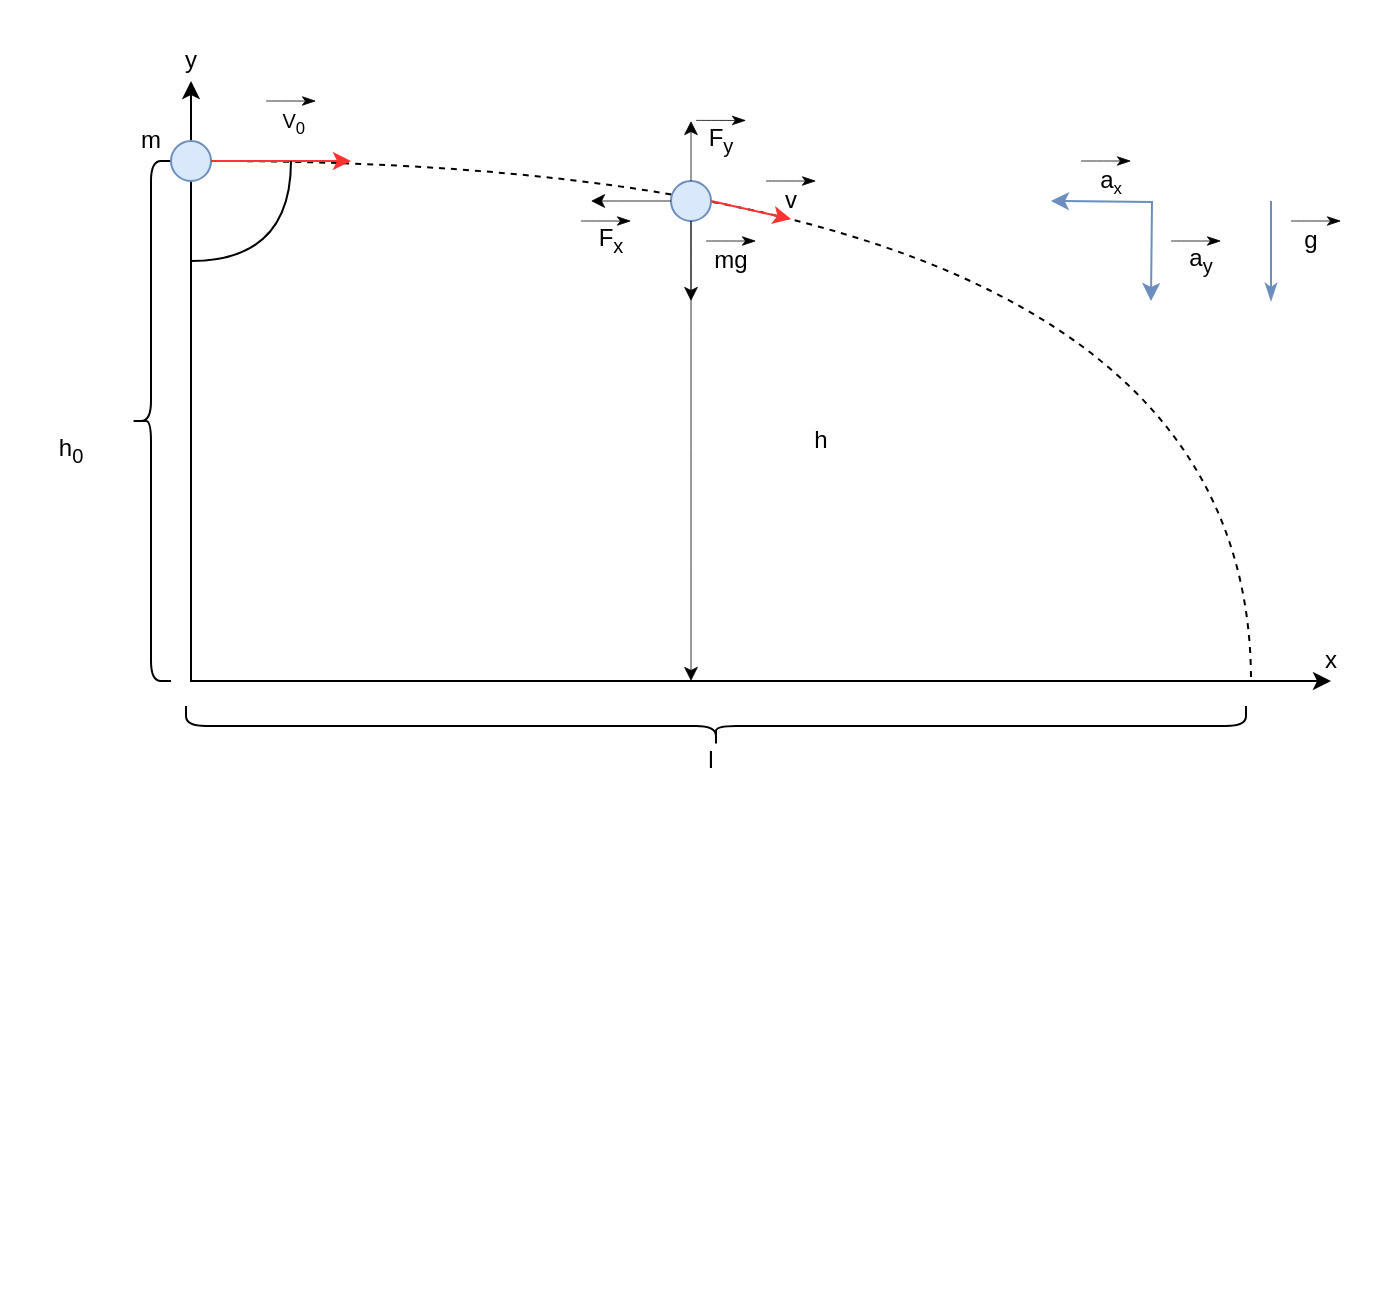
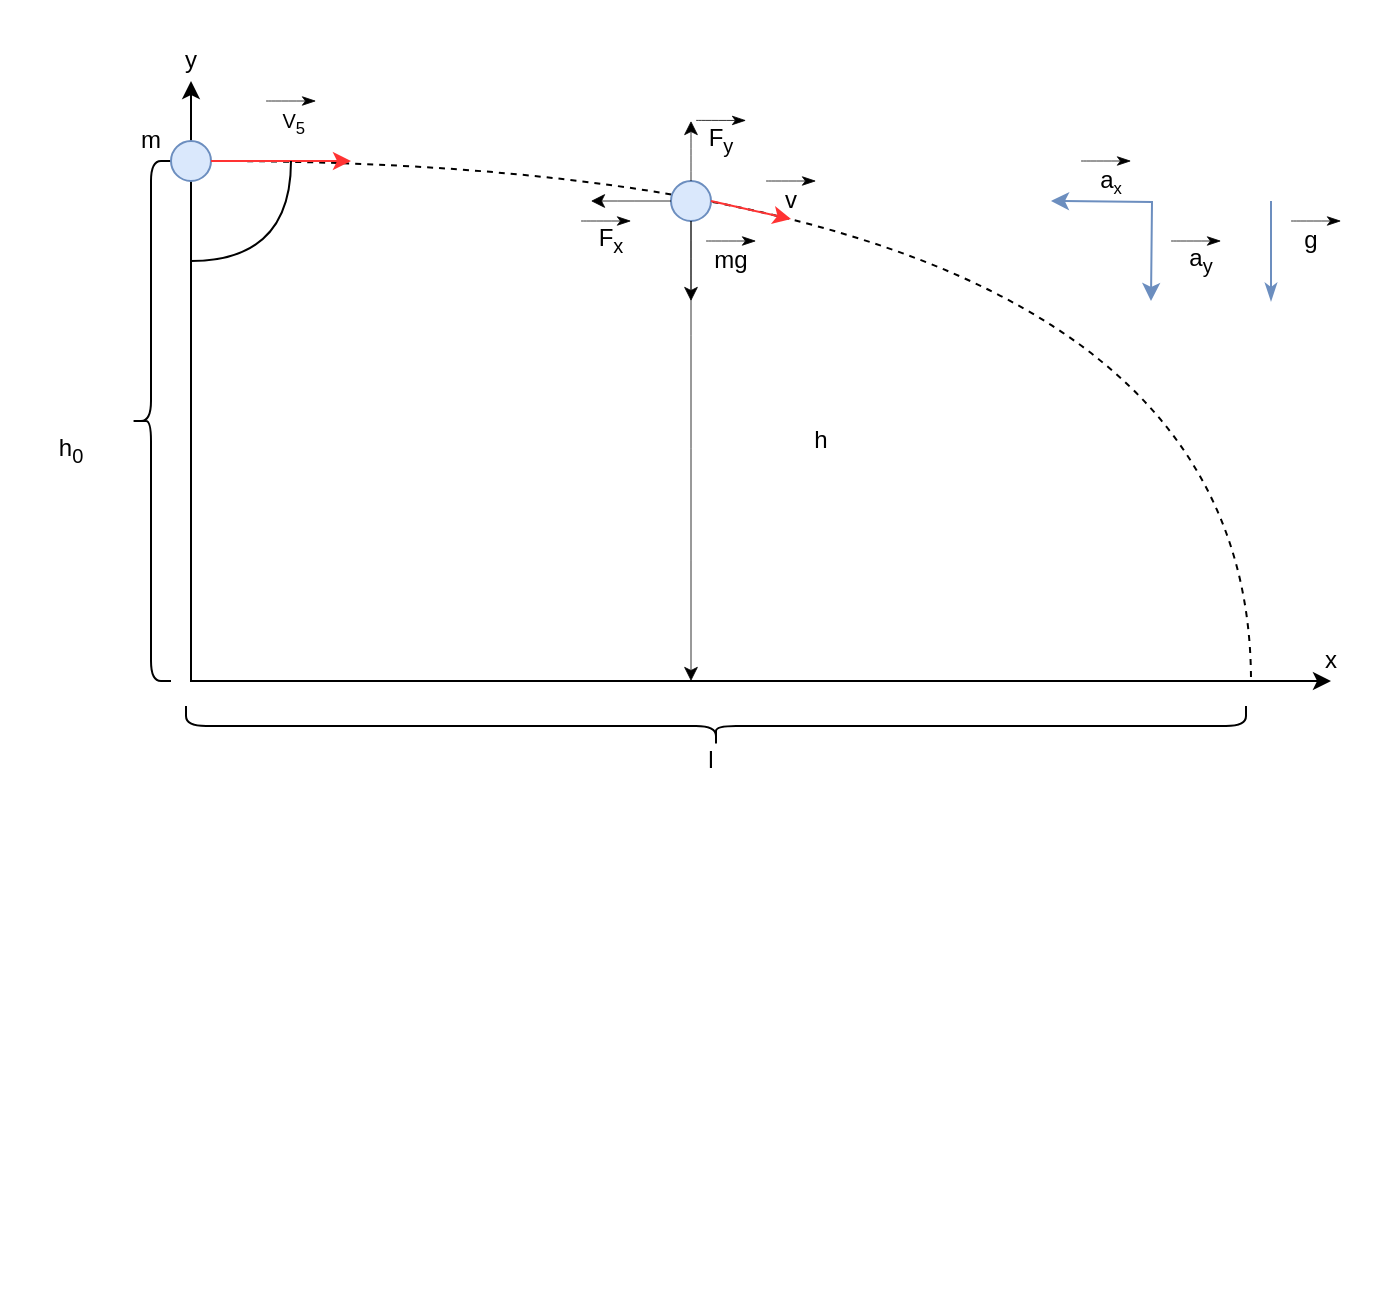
(292, 121) -> (292, 121)
